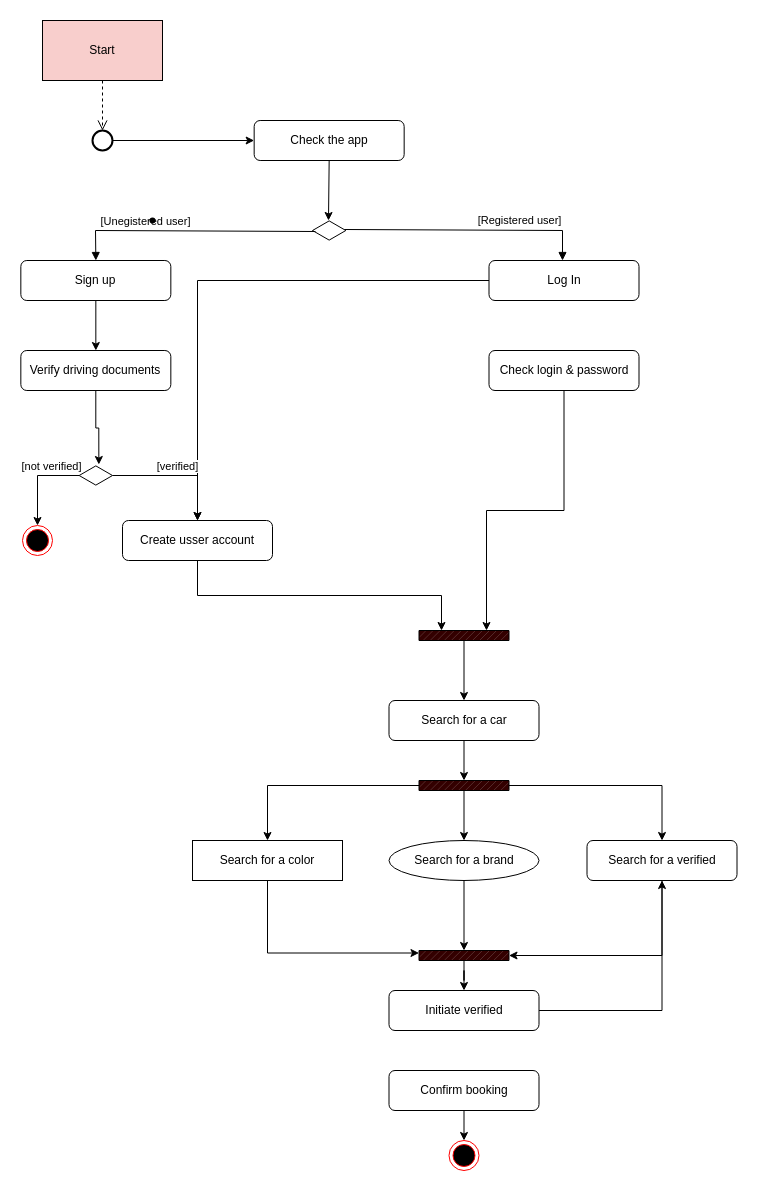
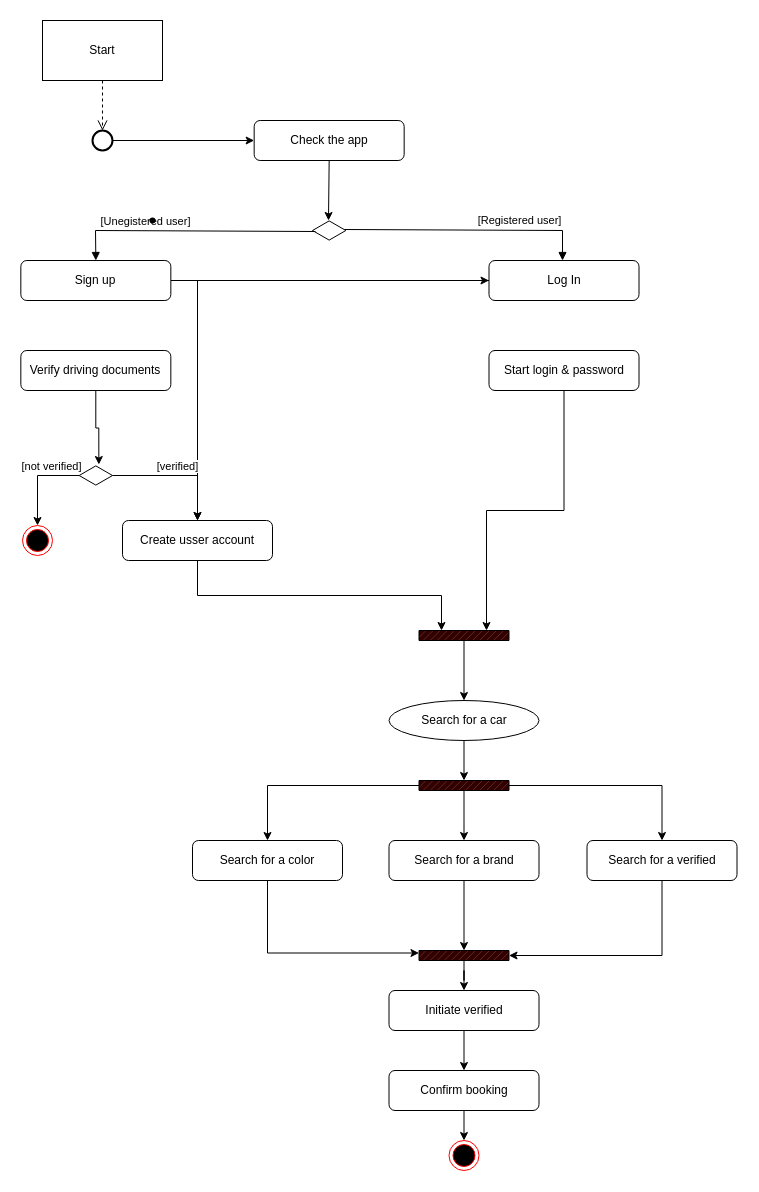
(103, 51) -> (103, 51)
(96, 322) -> (183, 281)
(565, 371) -> (565, 371)
(464, 721) -> (464, 721)
(268, 861) -> (268, 861)
(464, 861) -> (464, 861)
(627, 1011) -> (464, 1047)
